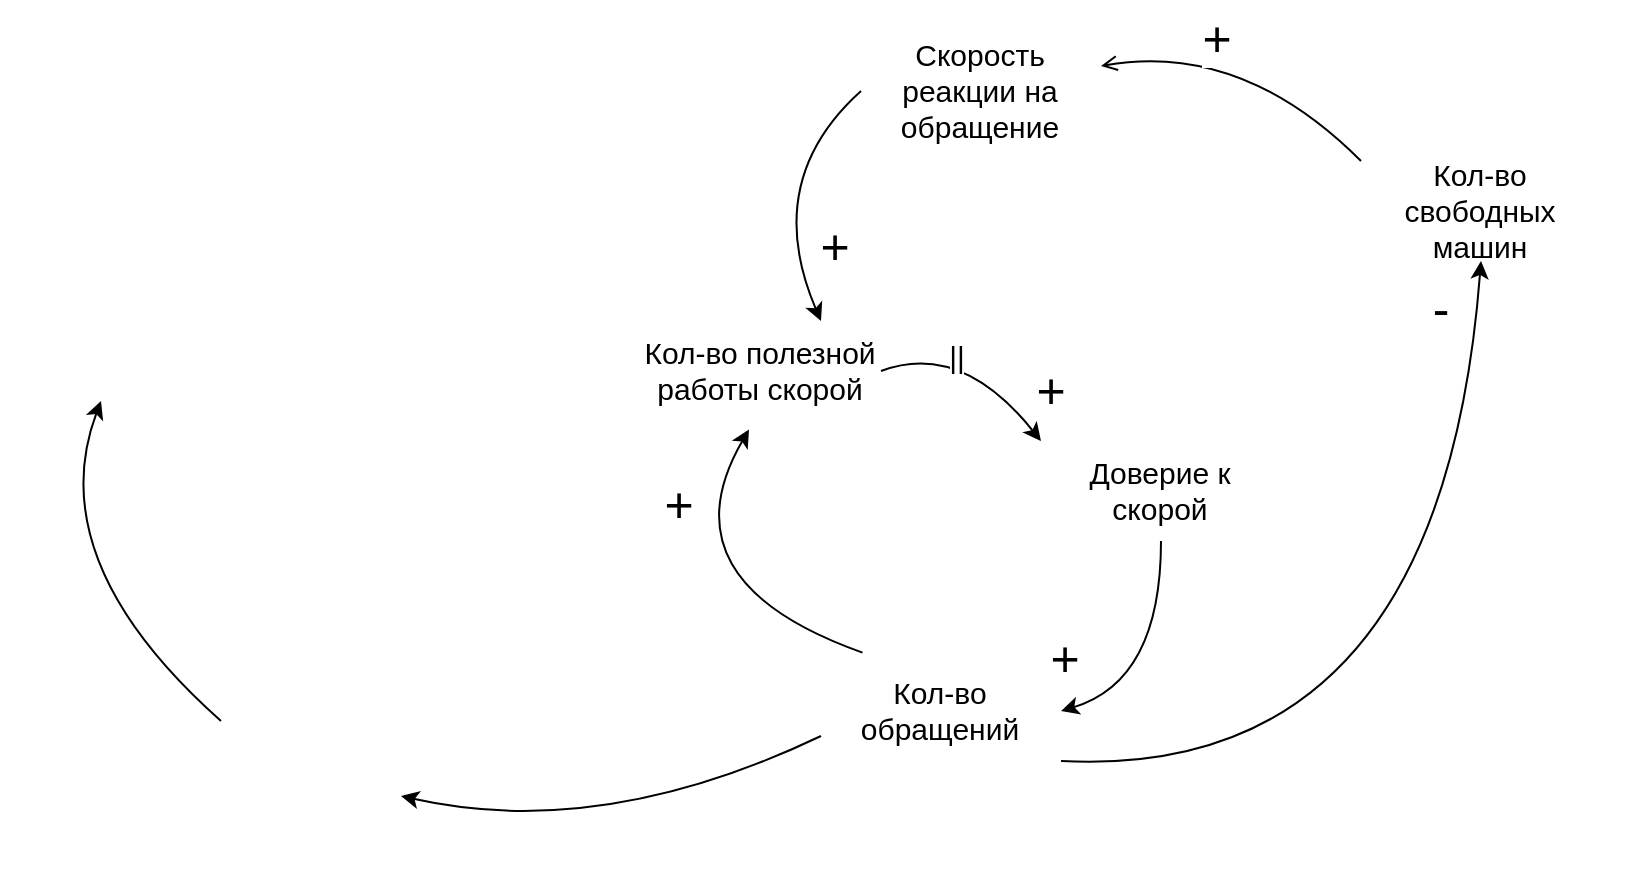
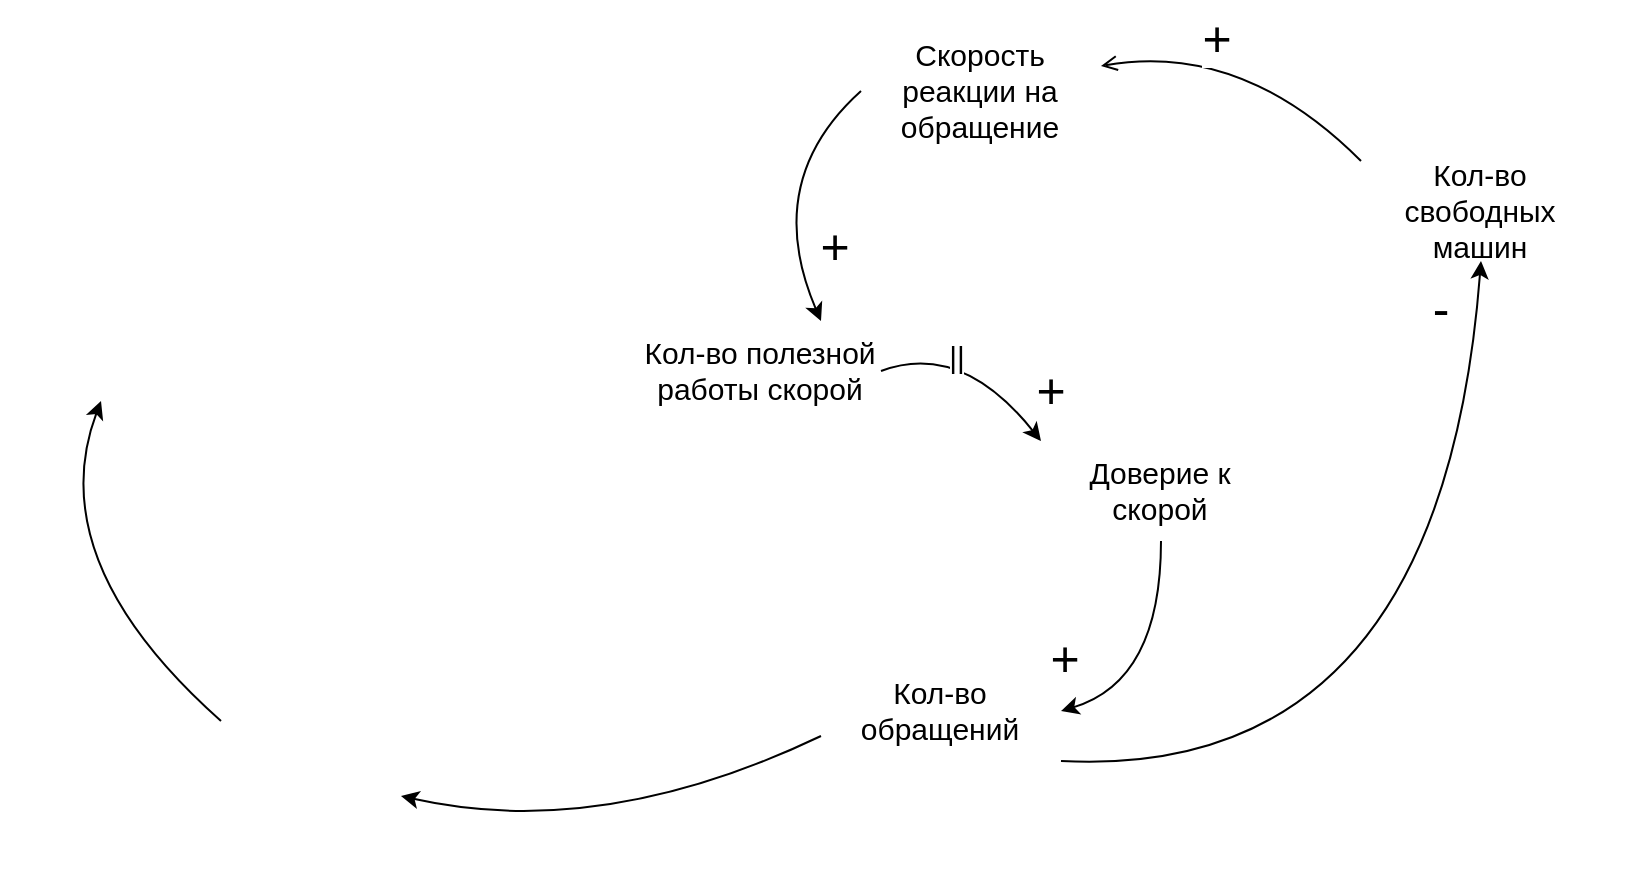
(741, 577) -> none
